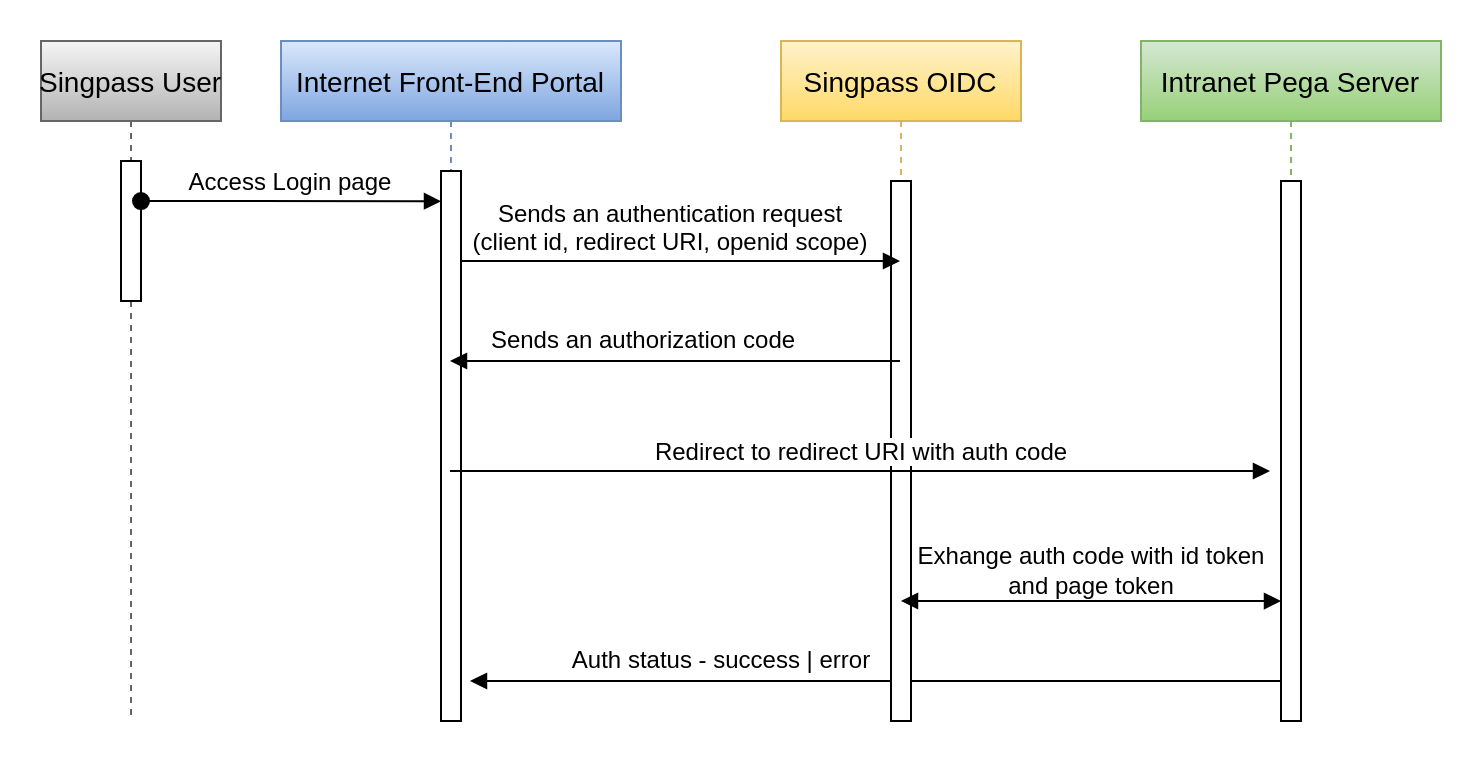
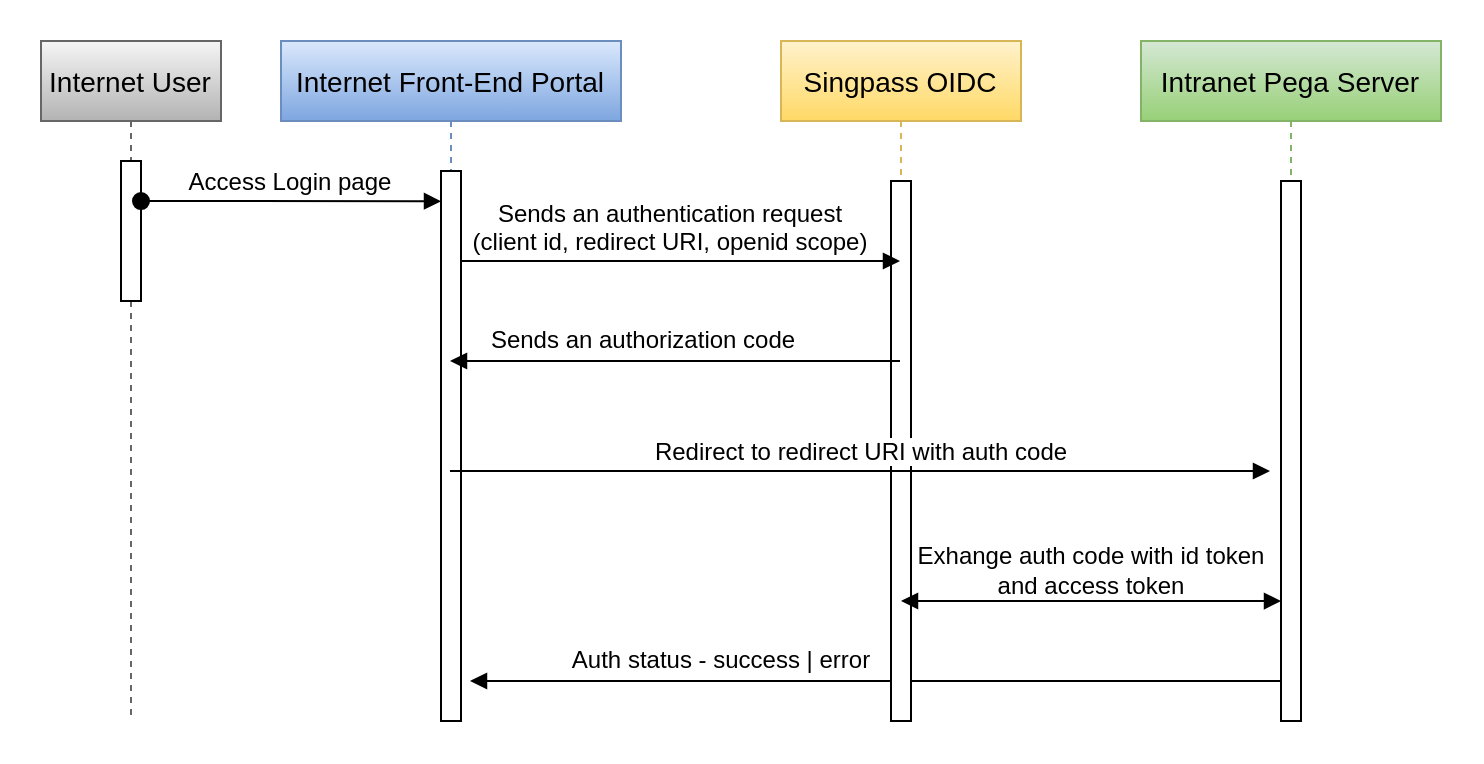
(130, 83) -> (130, 83)
(1092, 571) -> (1092, 571)
